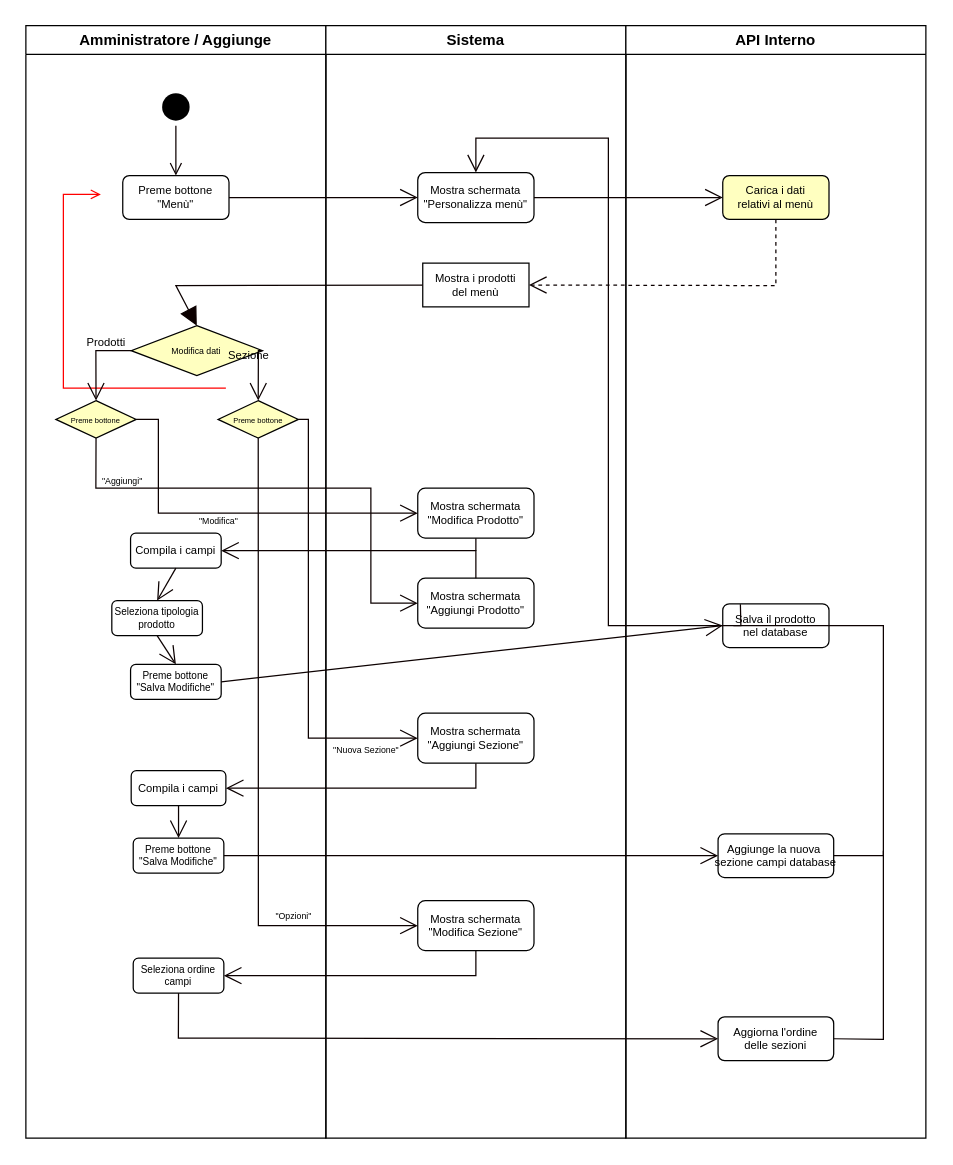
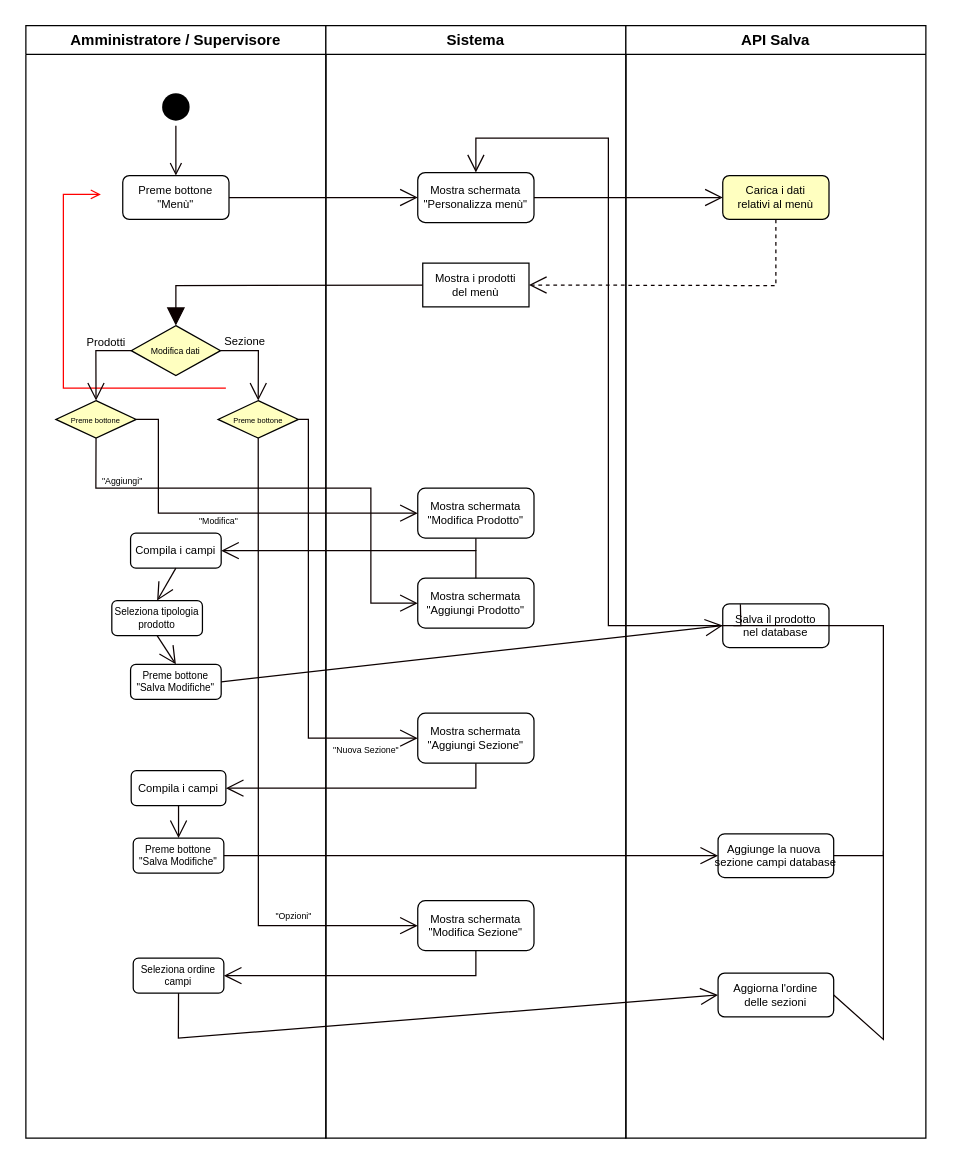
(176, 41) -> (176, 41)
(776, 41) -> (776, 41)
(197, 351) -> (176, 351)
(776, 1039) -> (776, 995)
